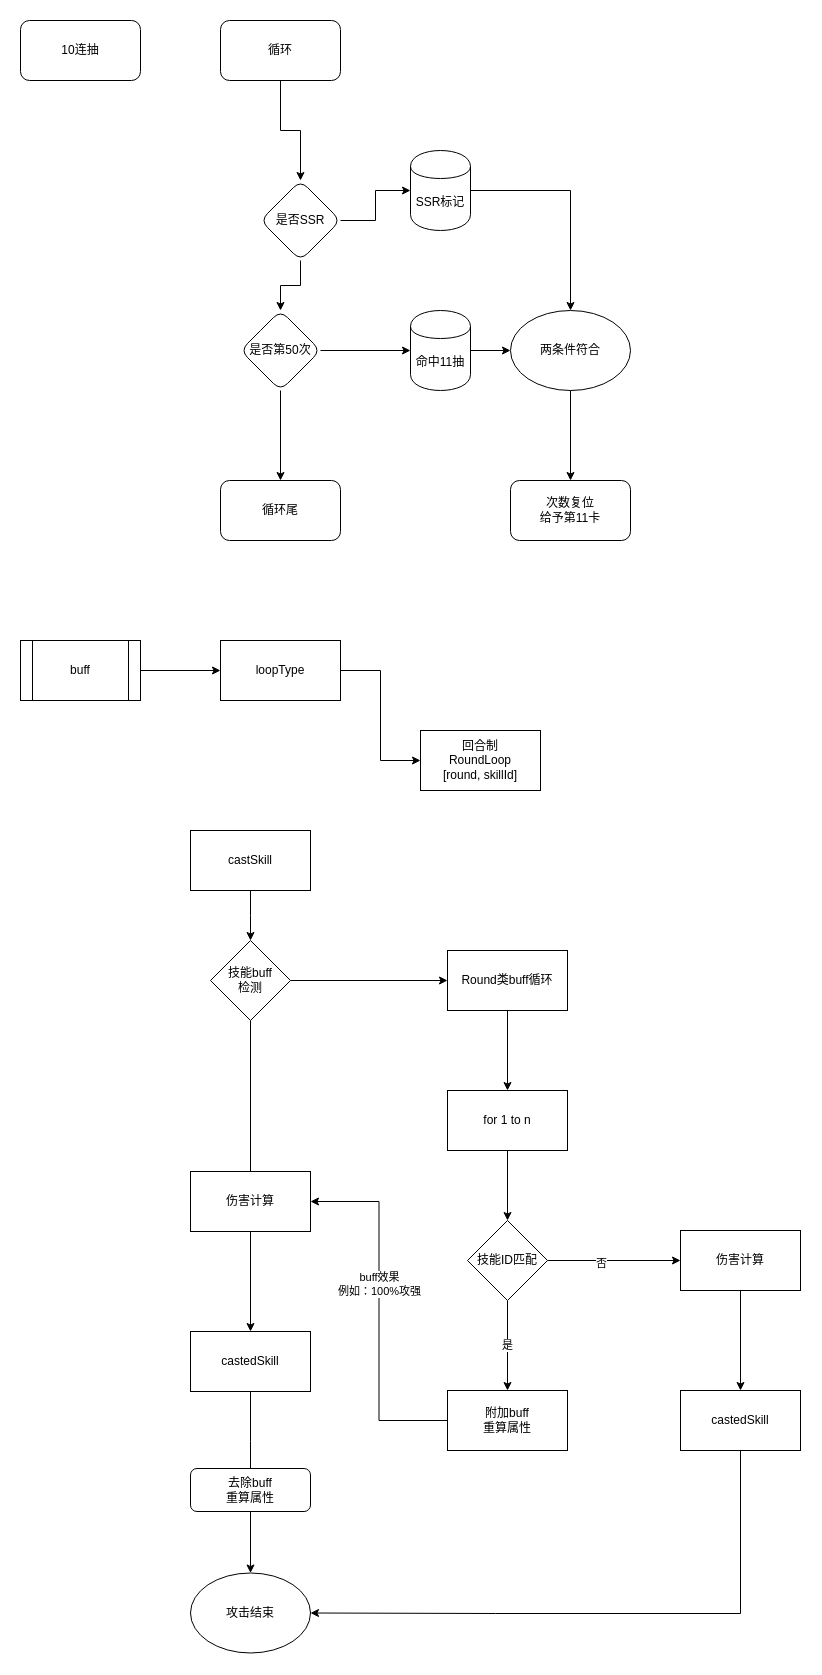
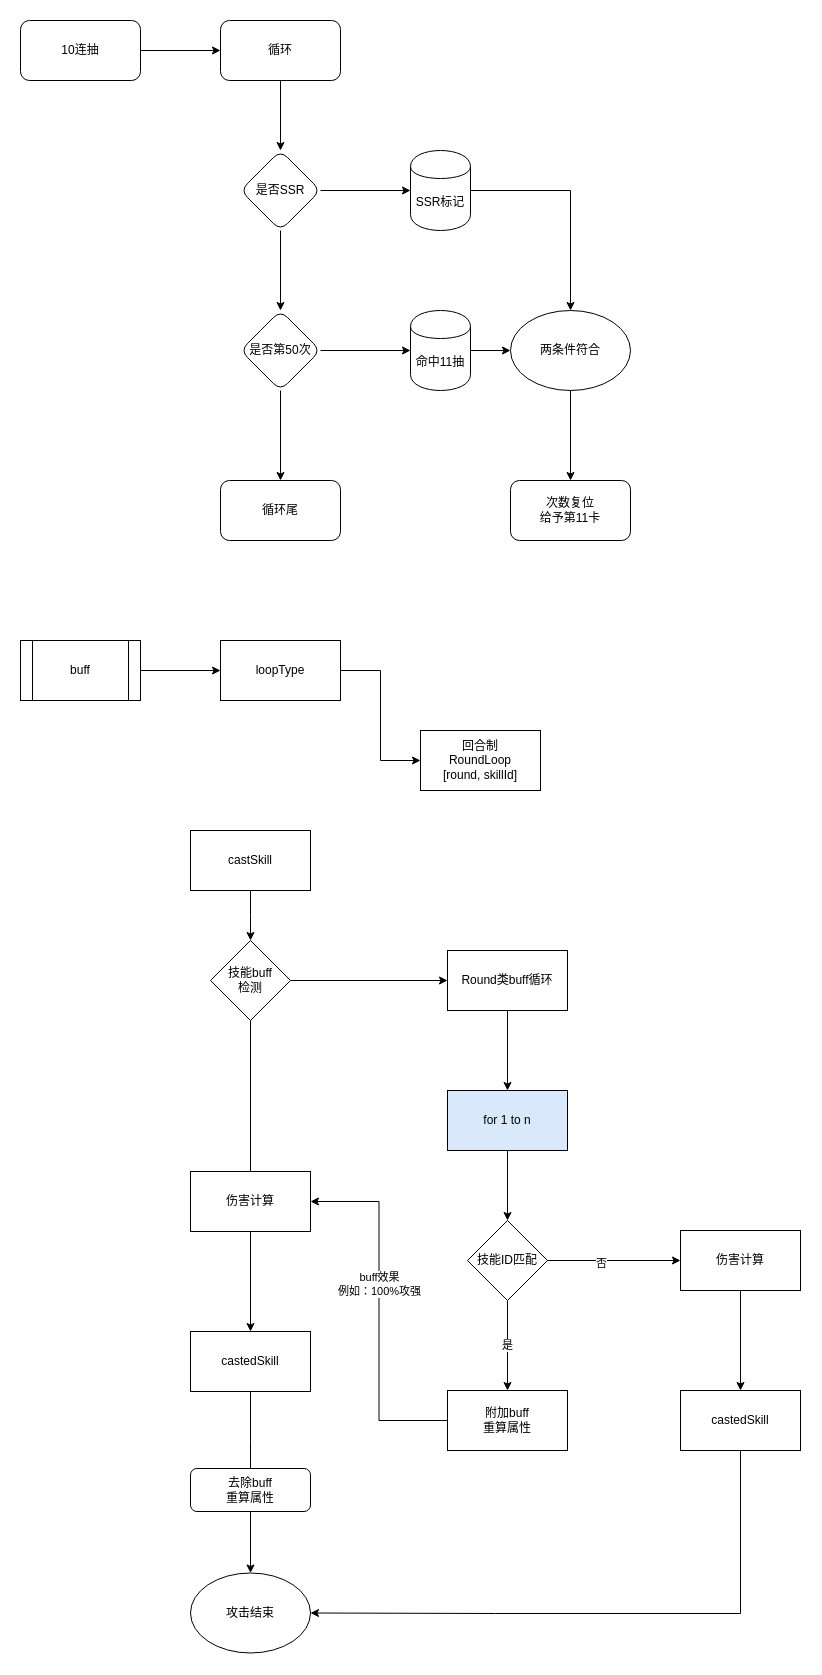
none -> (177, 51)
(301, 221) -> (281, 191)
(508, 1121) -> (508, 1121)
